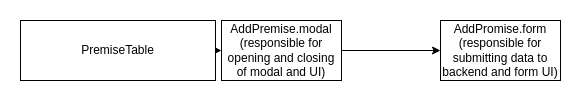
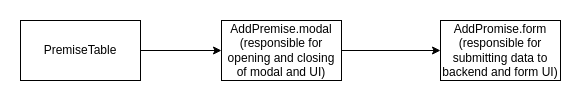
(118, 51) -> (81, 51)
